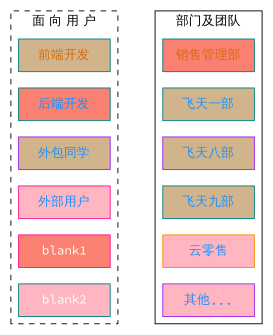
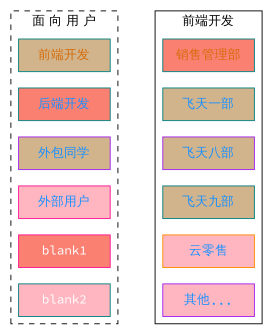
(209, 21) -> (209, 21)
